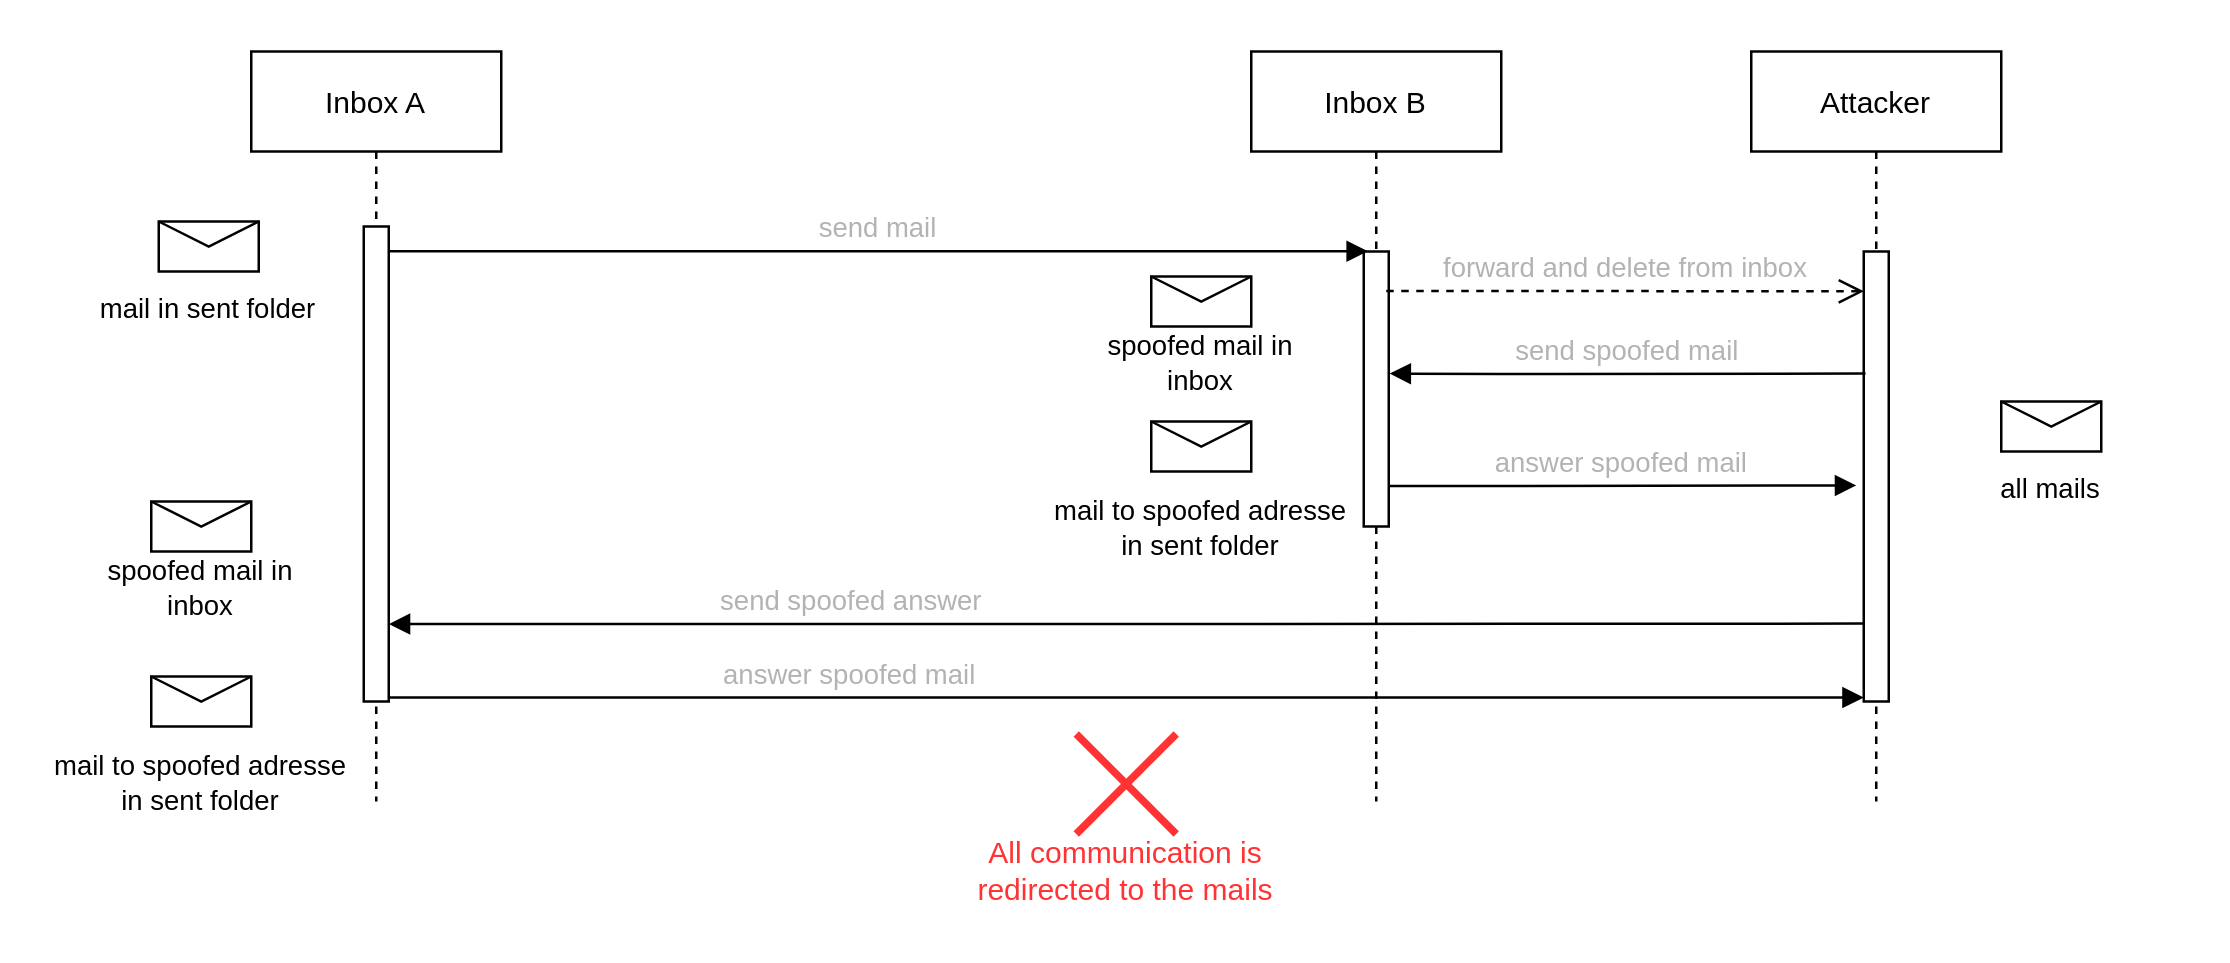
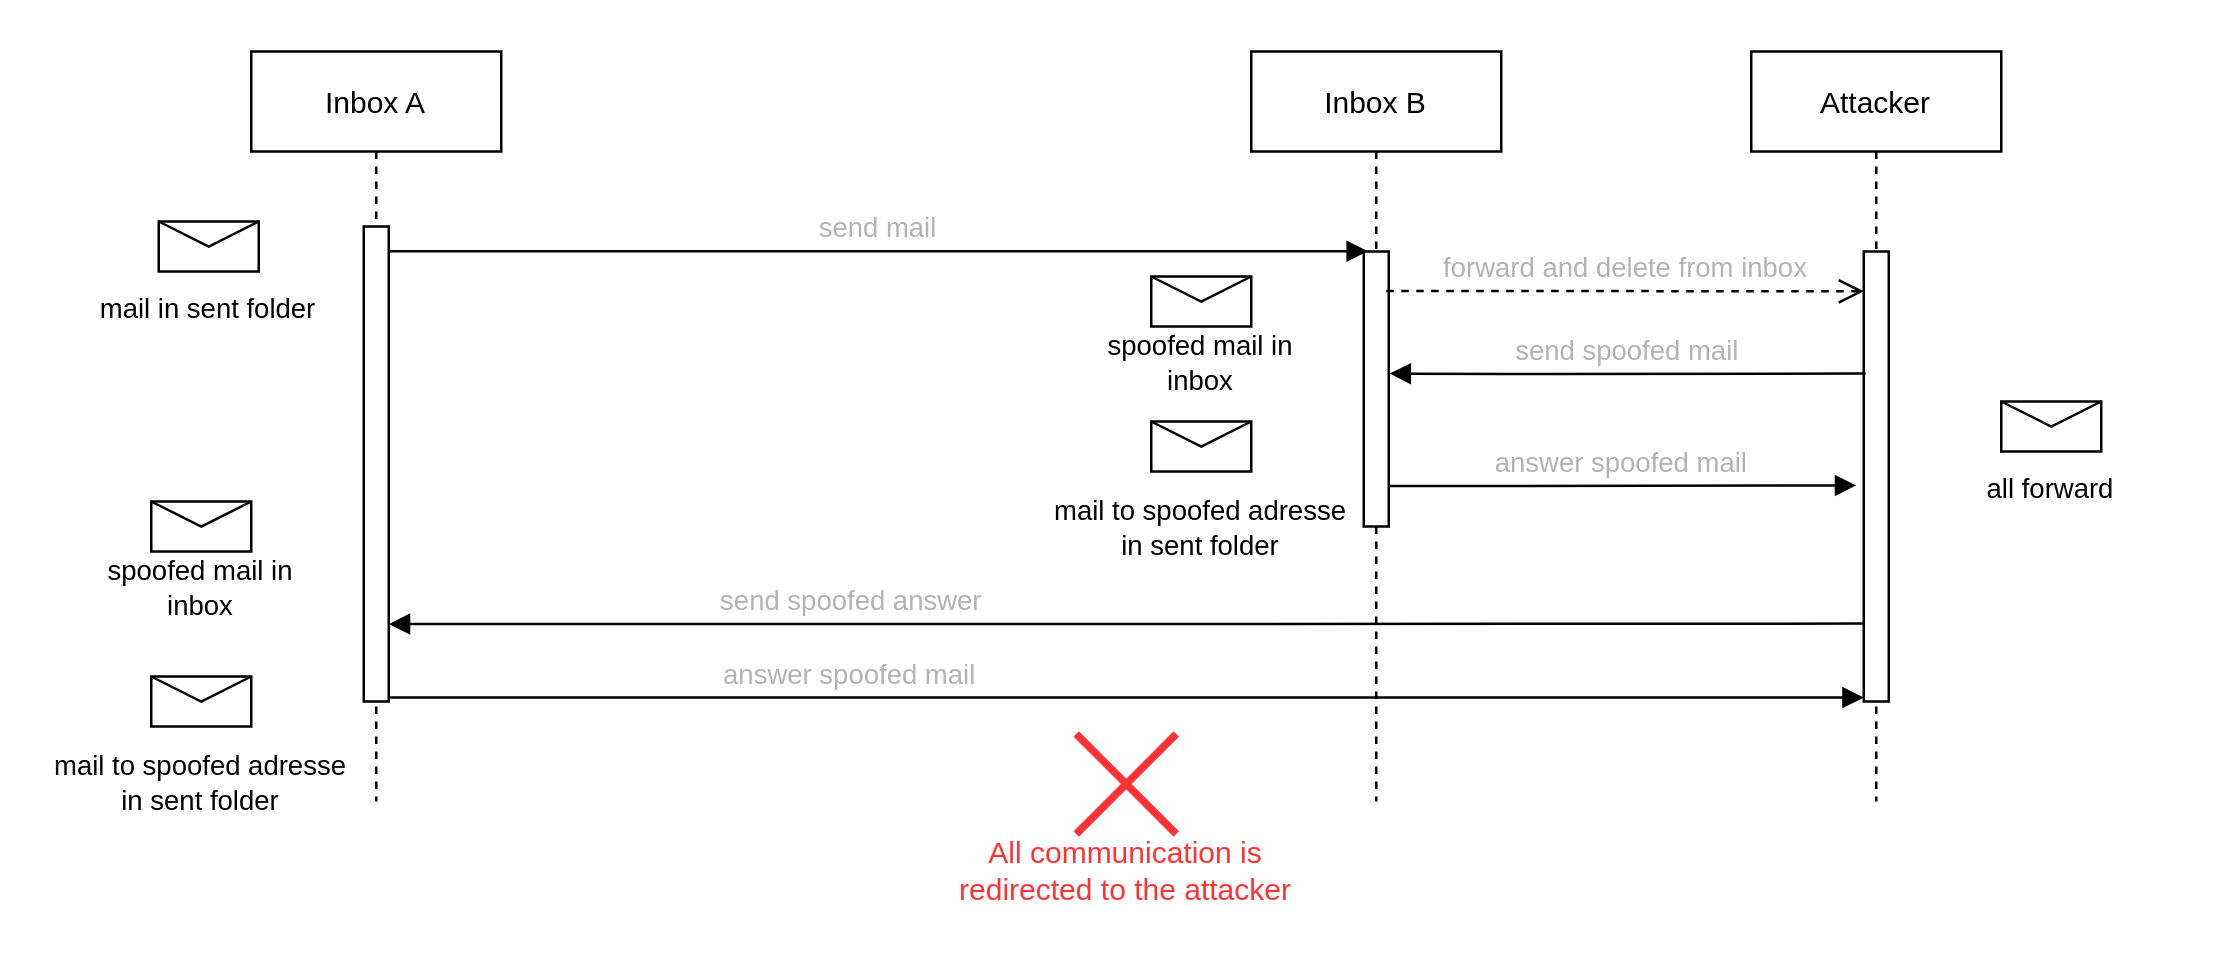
(2051, 489) -> (2051, 489)
(1126, 871) -> (1126, 871)
